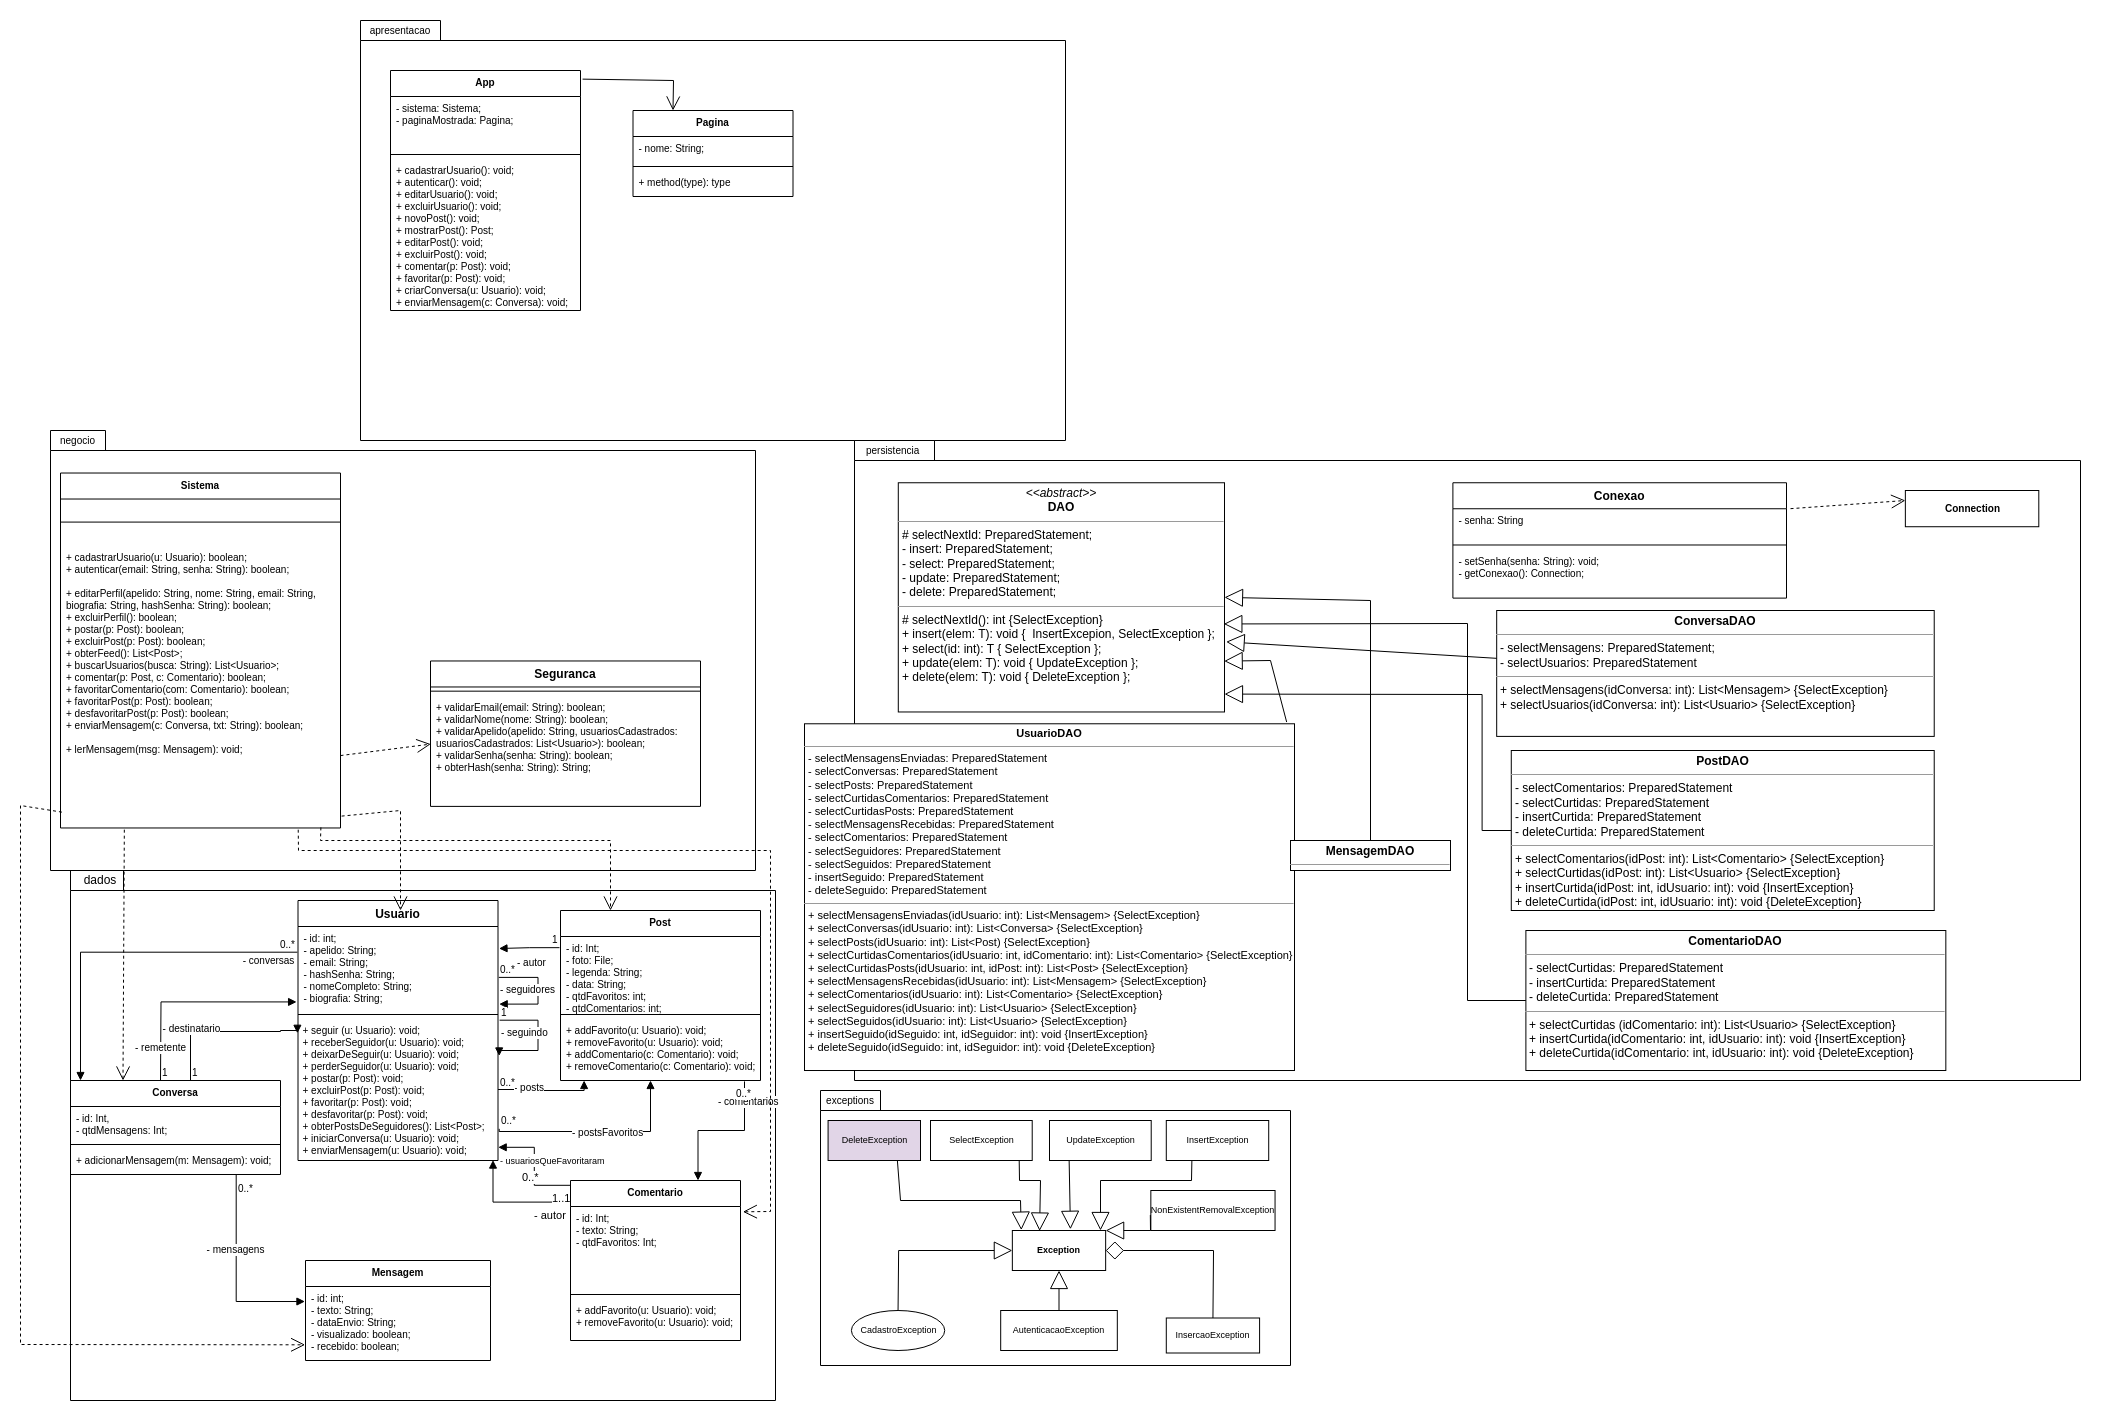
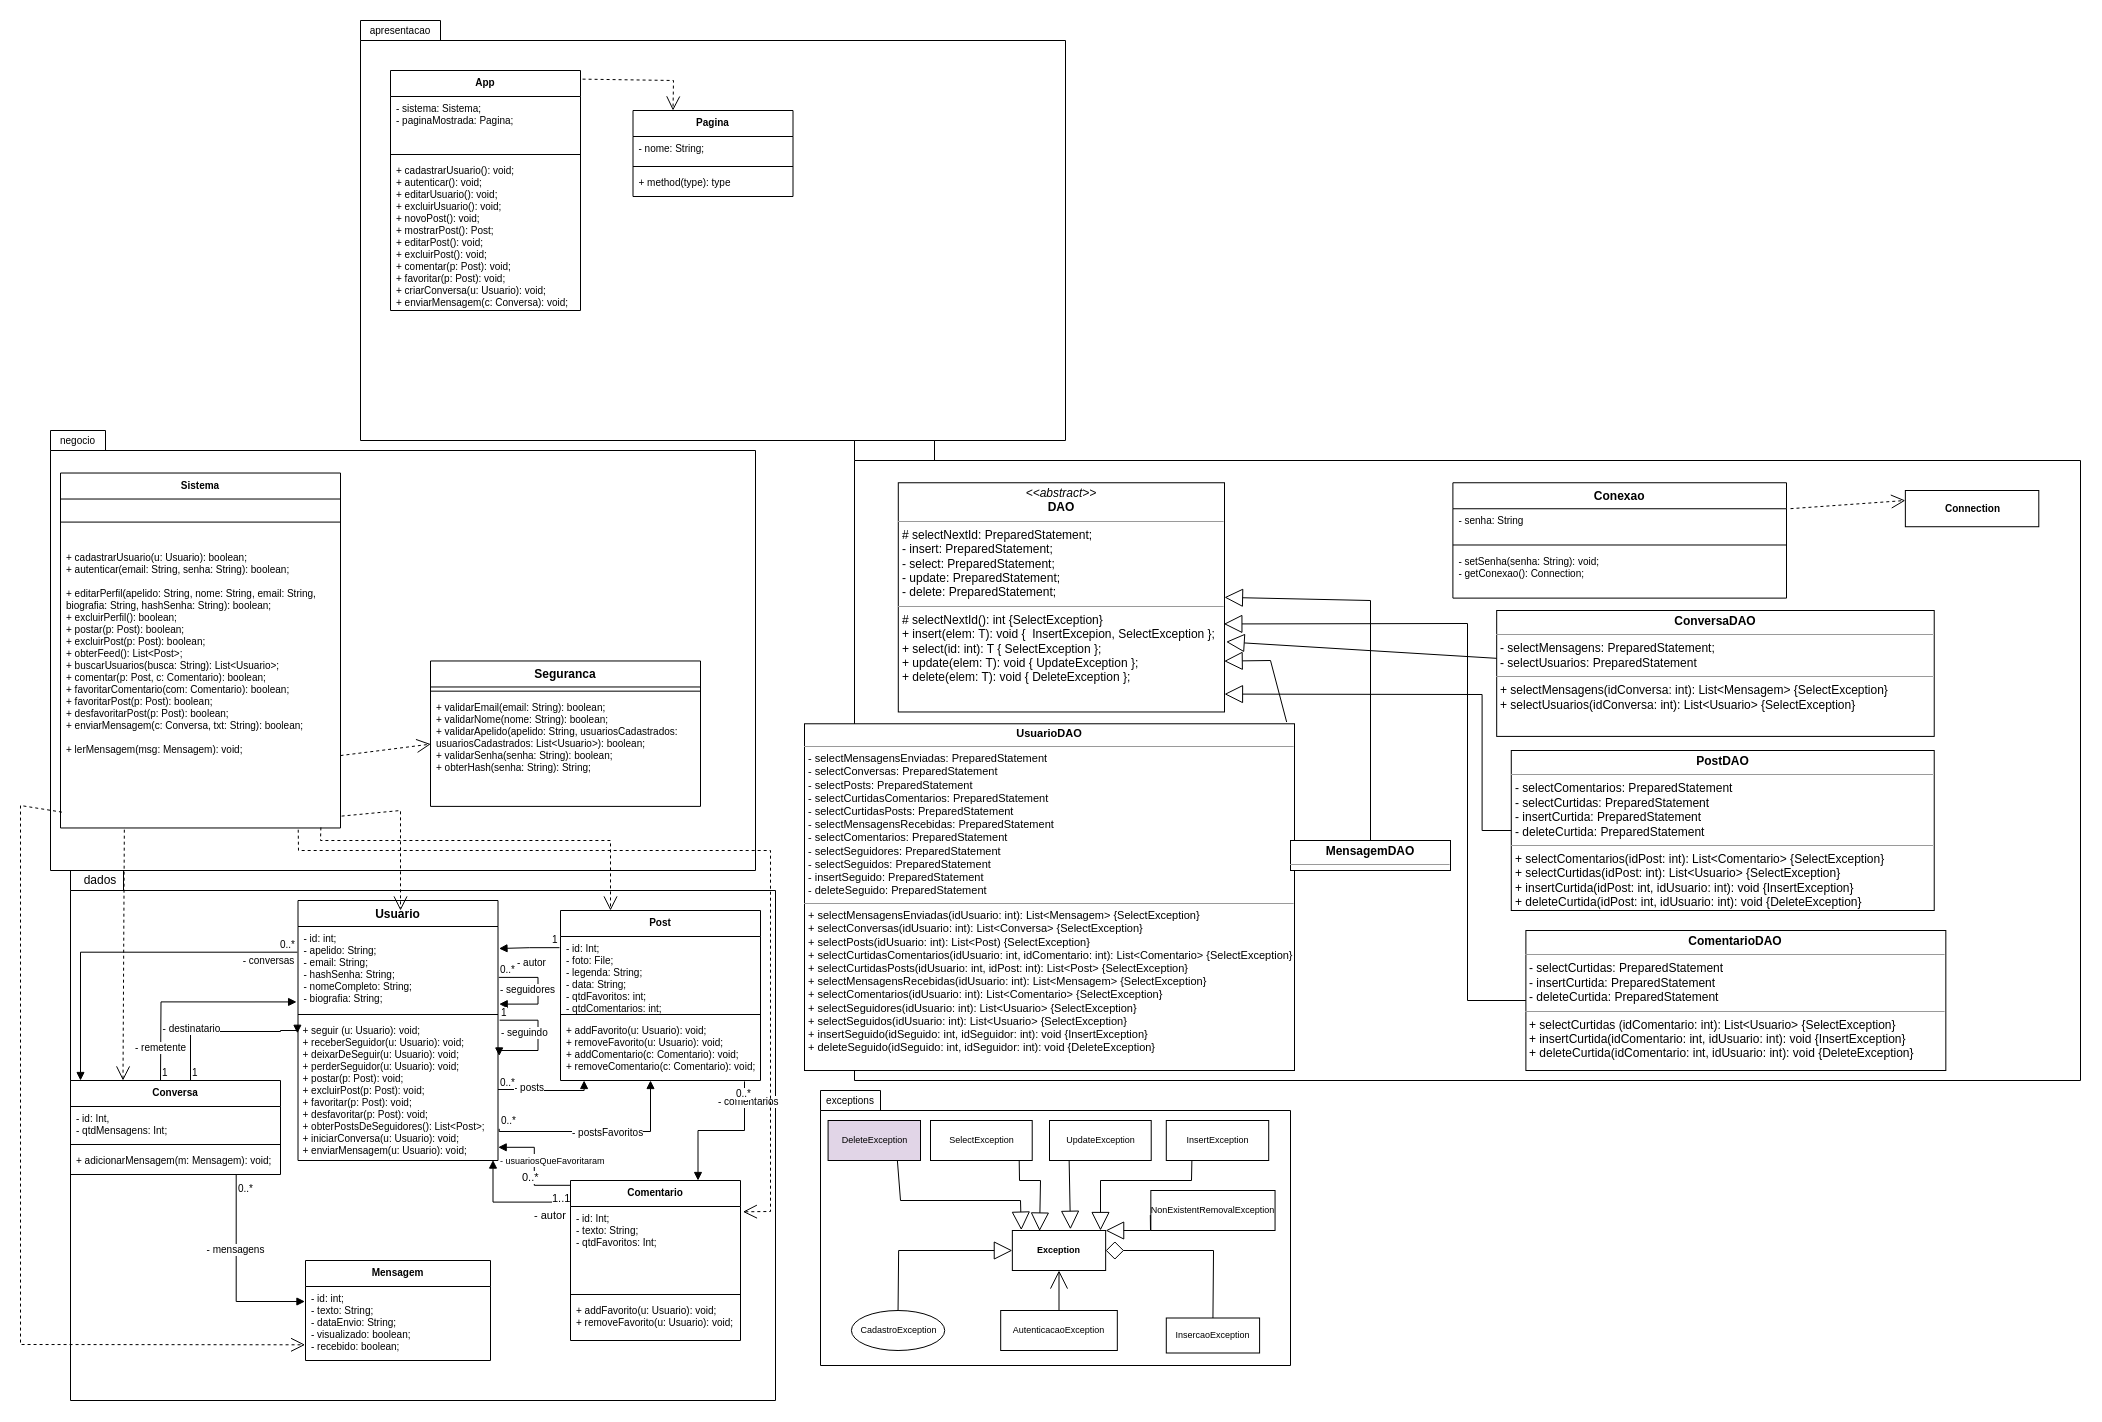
(640, 80) -> (640, 80)
(895, 451) -> none
(1059, 1290) -> (1059, 1282)
